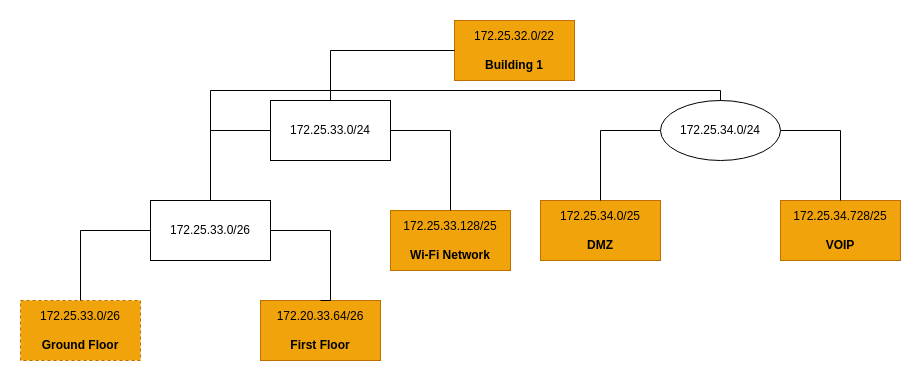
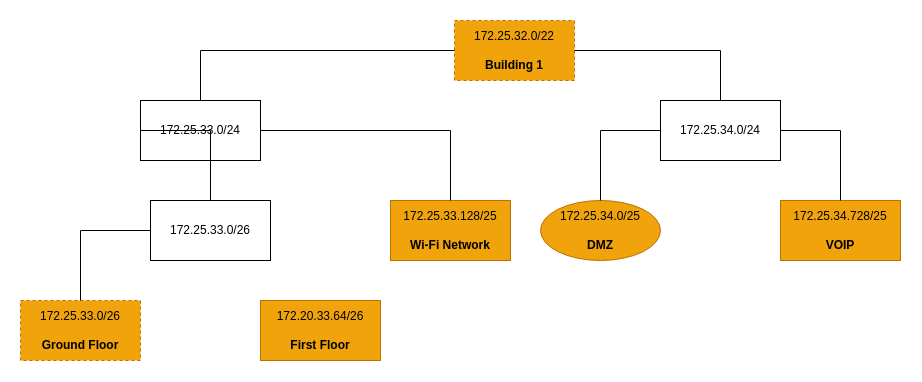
(515, 51) -> (515, 51)
(448, 91) -> (669, 51)
(331, 131) -> (201, 131)
(721, 131) -> (721, 131)
(601, 231) -> (601, 231)
(331, 241) -> none
(451, 241) -> (451, 231)
